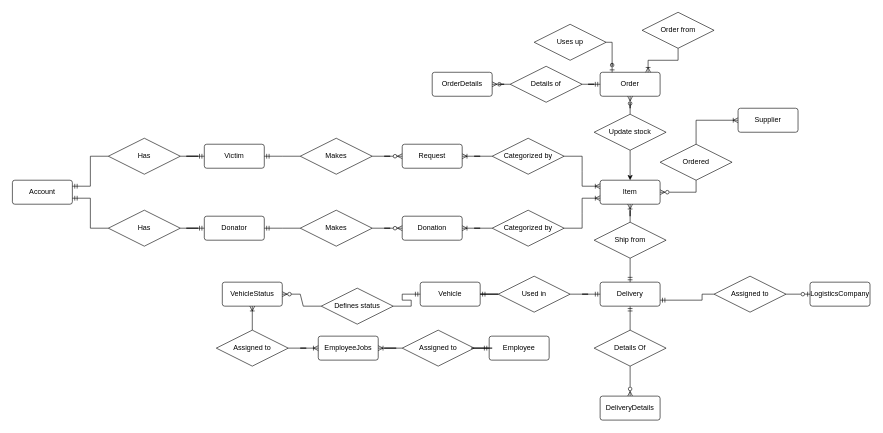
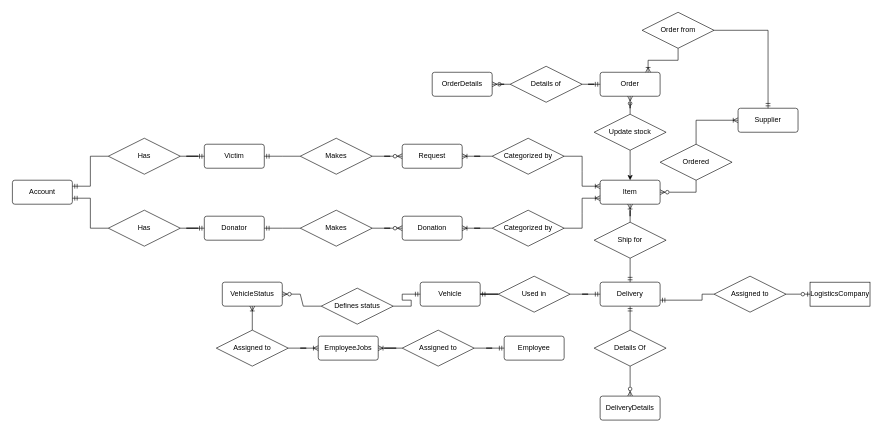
none -> (742, 30)
(570, 42) -> none
(612, 64) -> none
(630, 240) -> (630, 240)
(840, 294) -> (840, 294)
(519, 348) -> (534, 348)
